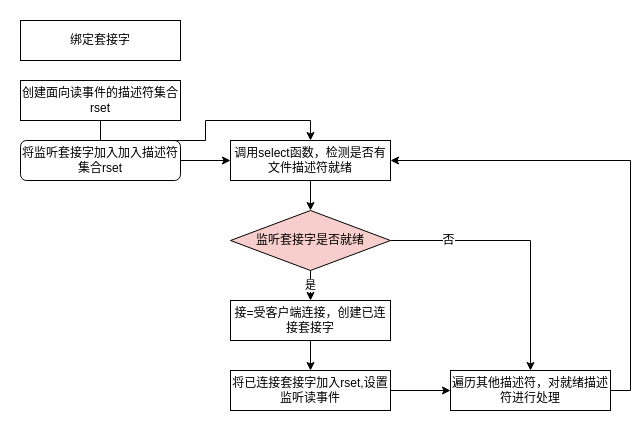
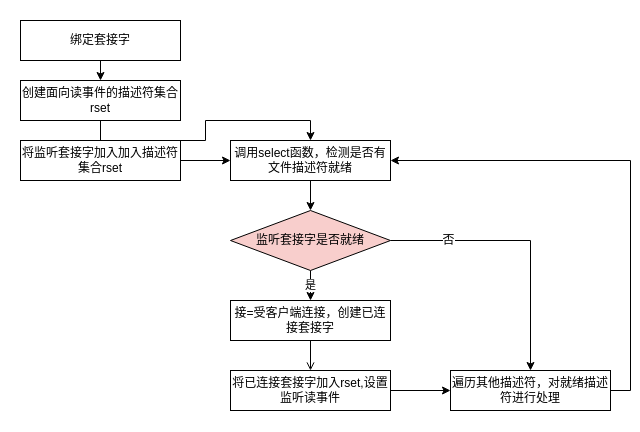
none -> (101, 67)
(101, 161) -> (101, 161)
(311, 362) -> (311, 364)
